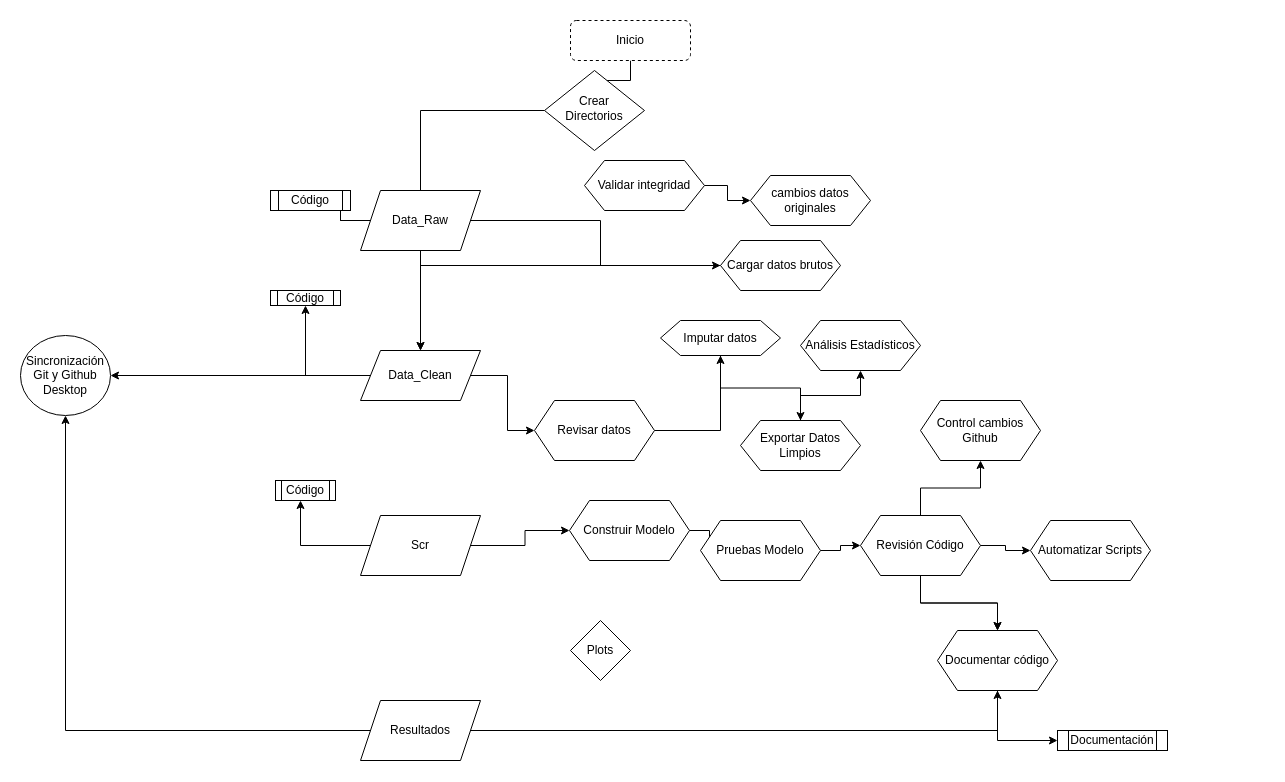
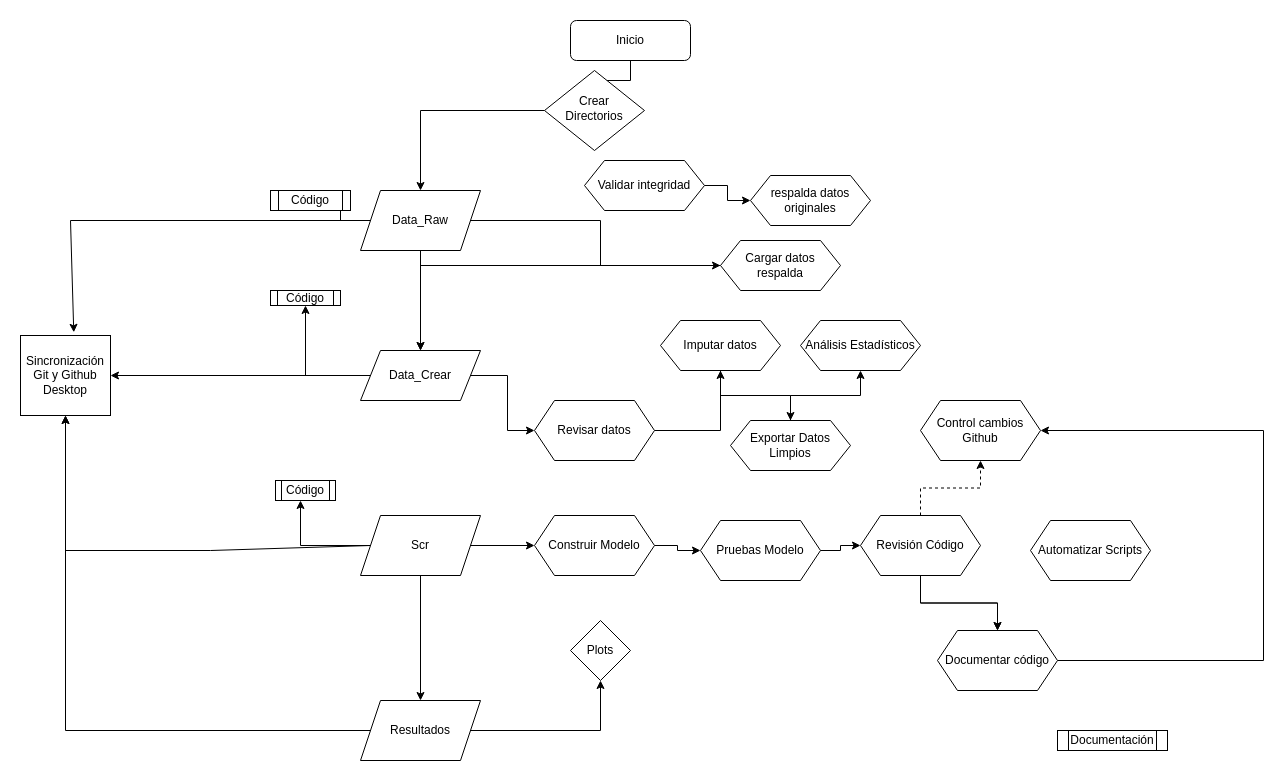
(631, 41) -> (631, 41)
(421, 185) -> (421, 182)
(811, 201) -> (811, 201)
none -> (153, 221)
(781, 266) -> (781, 266)
(721, 338) -> (721, 346)
(66, 376) -> (66, 376)
(421, 376) -> (421, 376)
(801, 446) -> (791, 446)
(948, 488) -> (948, 488)
(630, 531) -> (595, 546)
none -> (1264, 541)
(1005, 546) -> none
none -> (203, 551)
none -> (421, 635)
(796, 731) -> (601, 710)
(1020, 741) -> none
